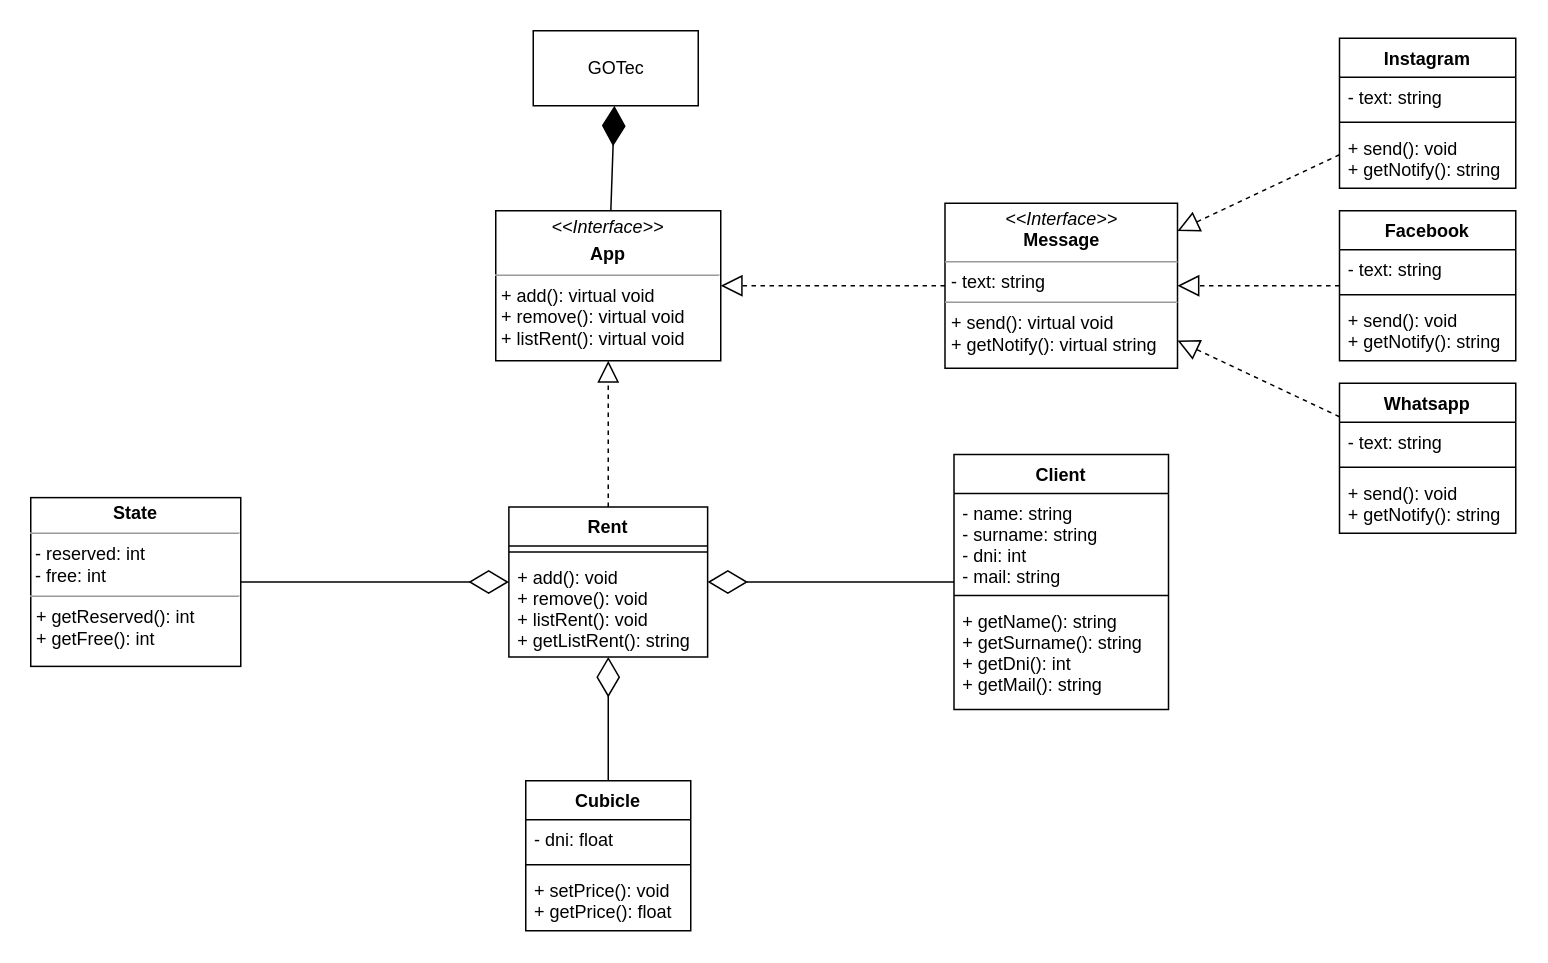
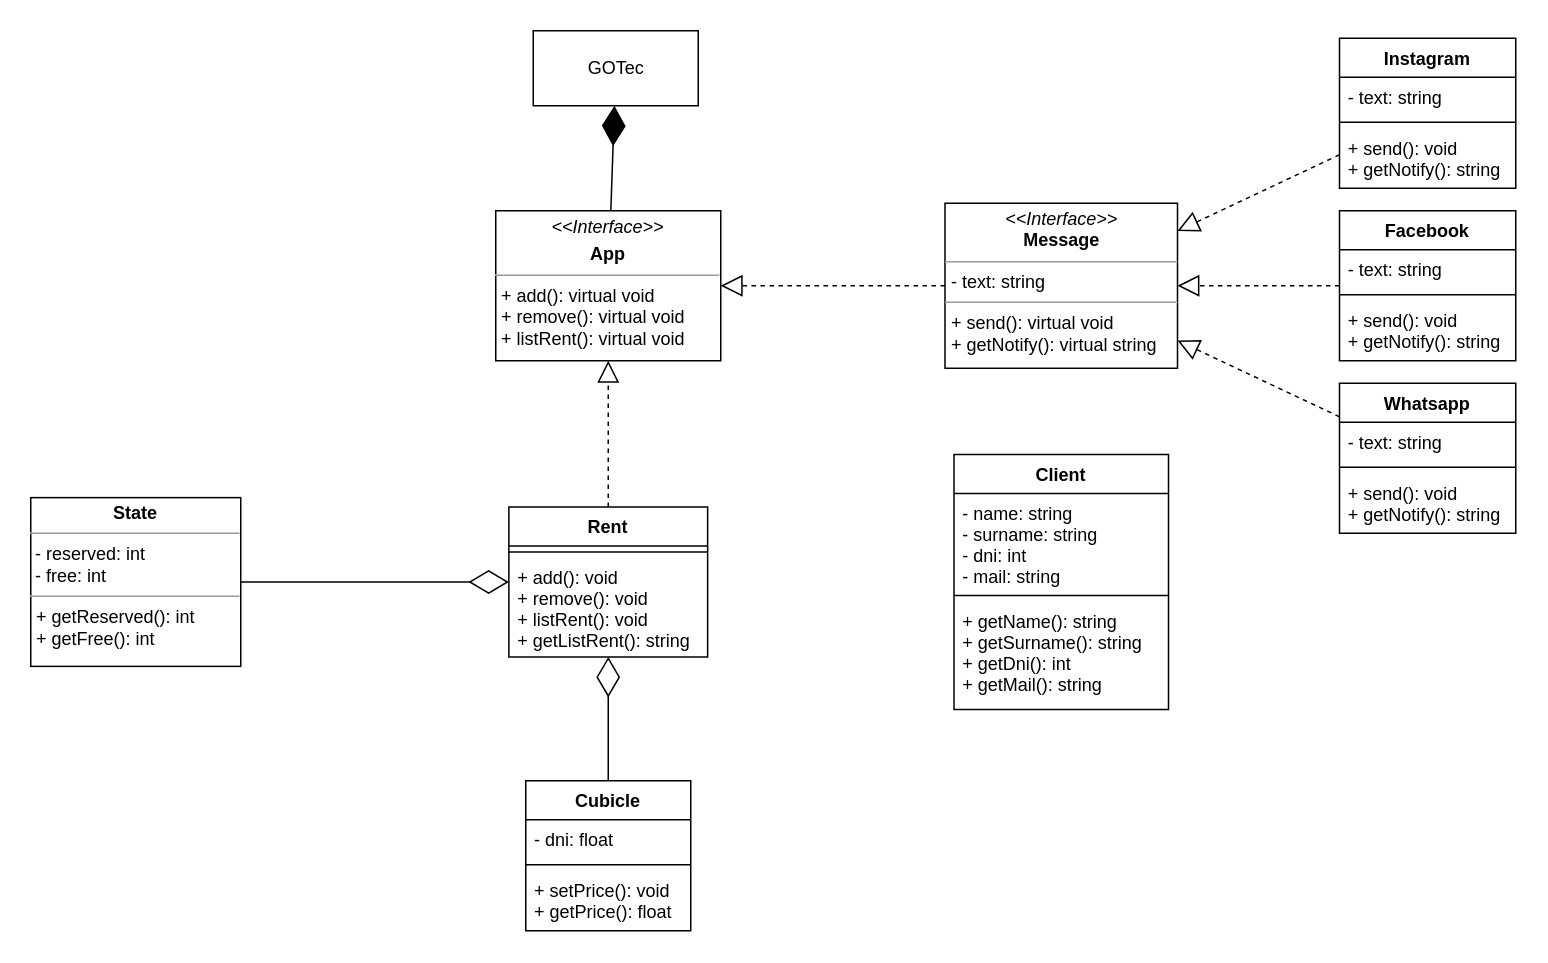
(850, 582) -> none
